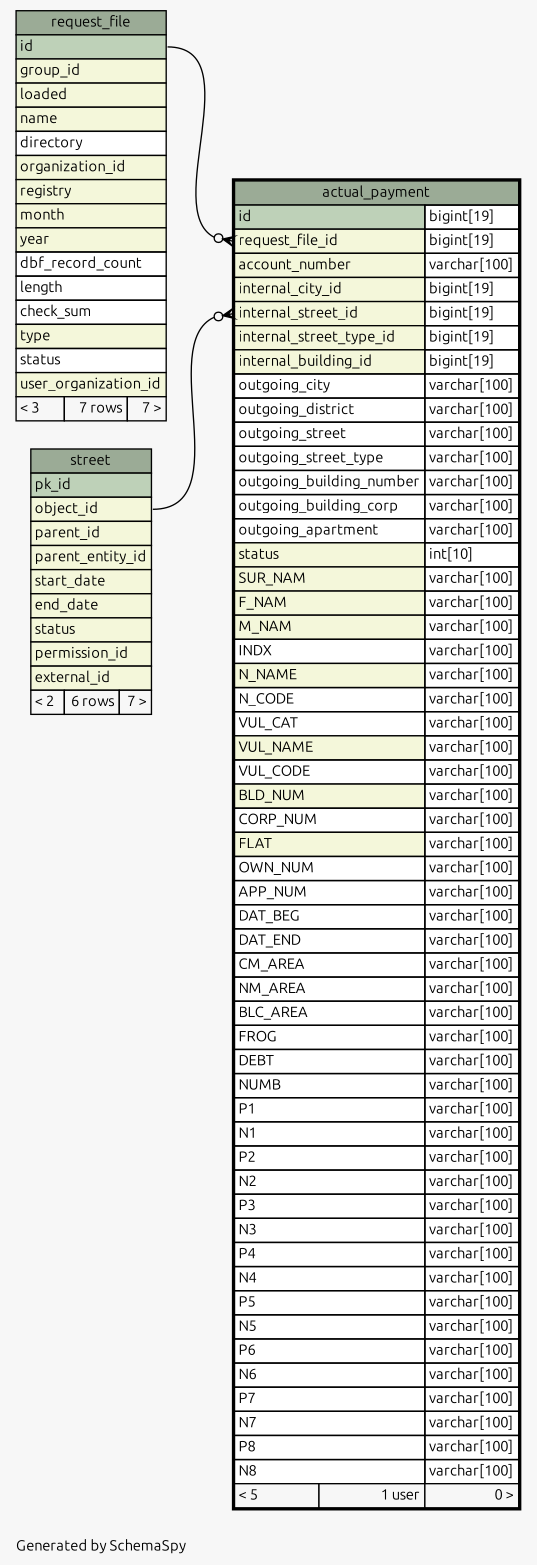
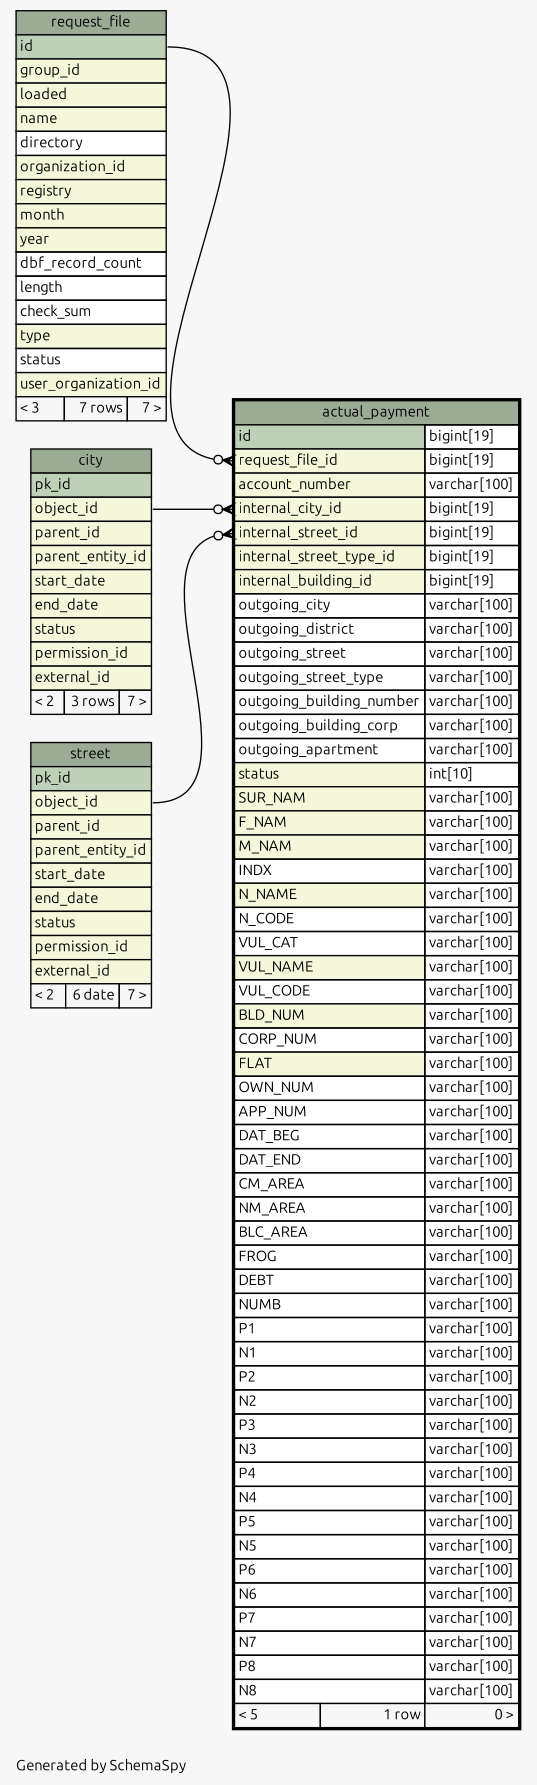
none -> (91, 582)
(93, 702) -> (94, 995)
(401, 1495) -> (402, 1715)
